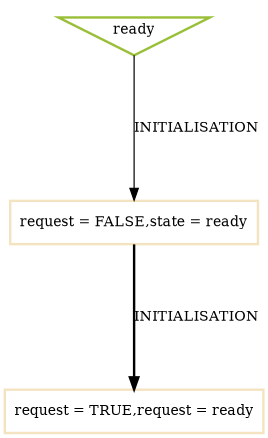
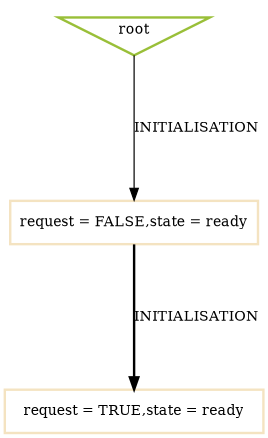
(134, 30) -> (134, 30)
(134, 411) -> (134, 411)
